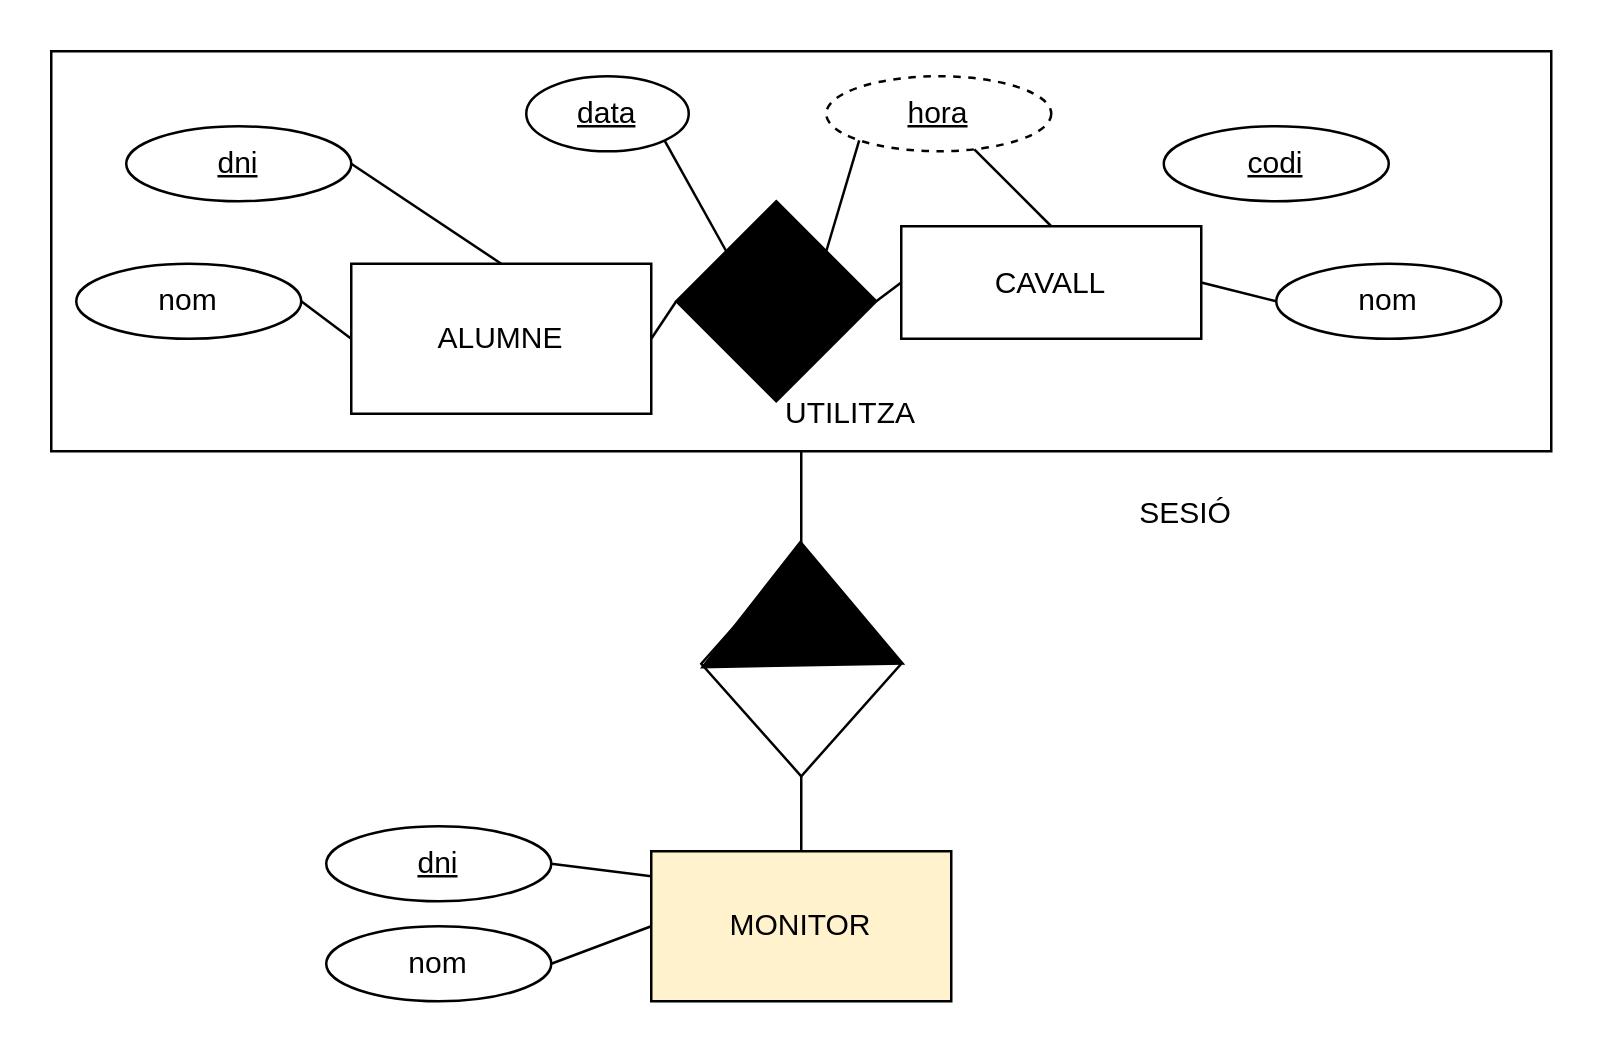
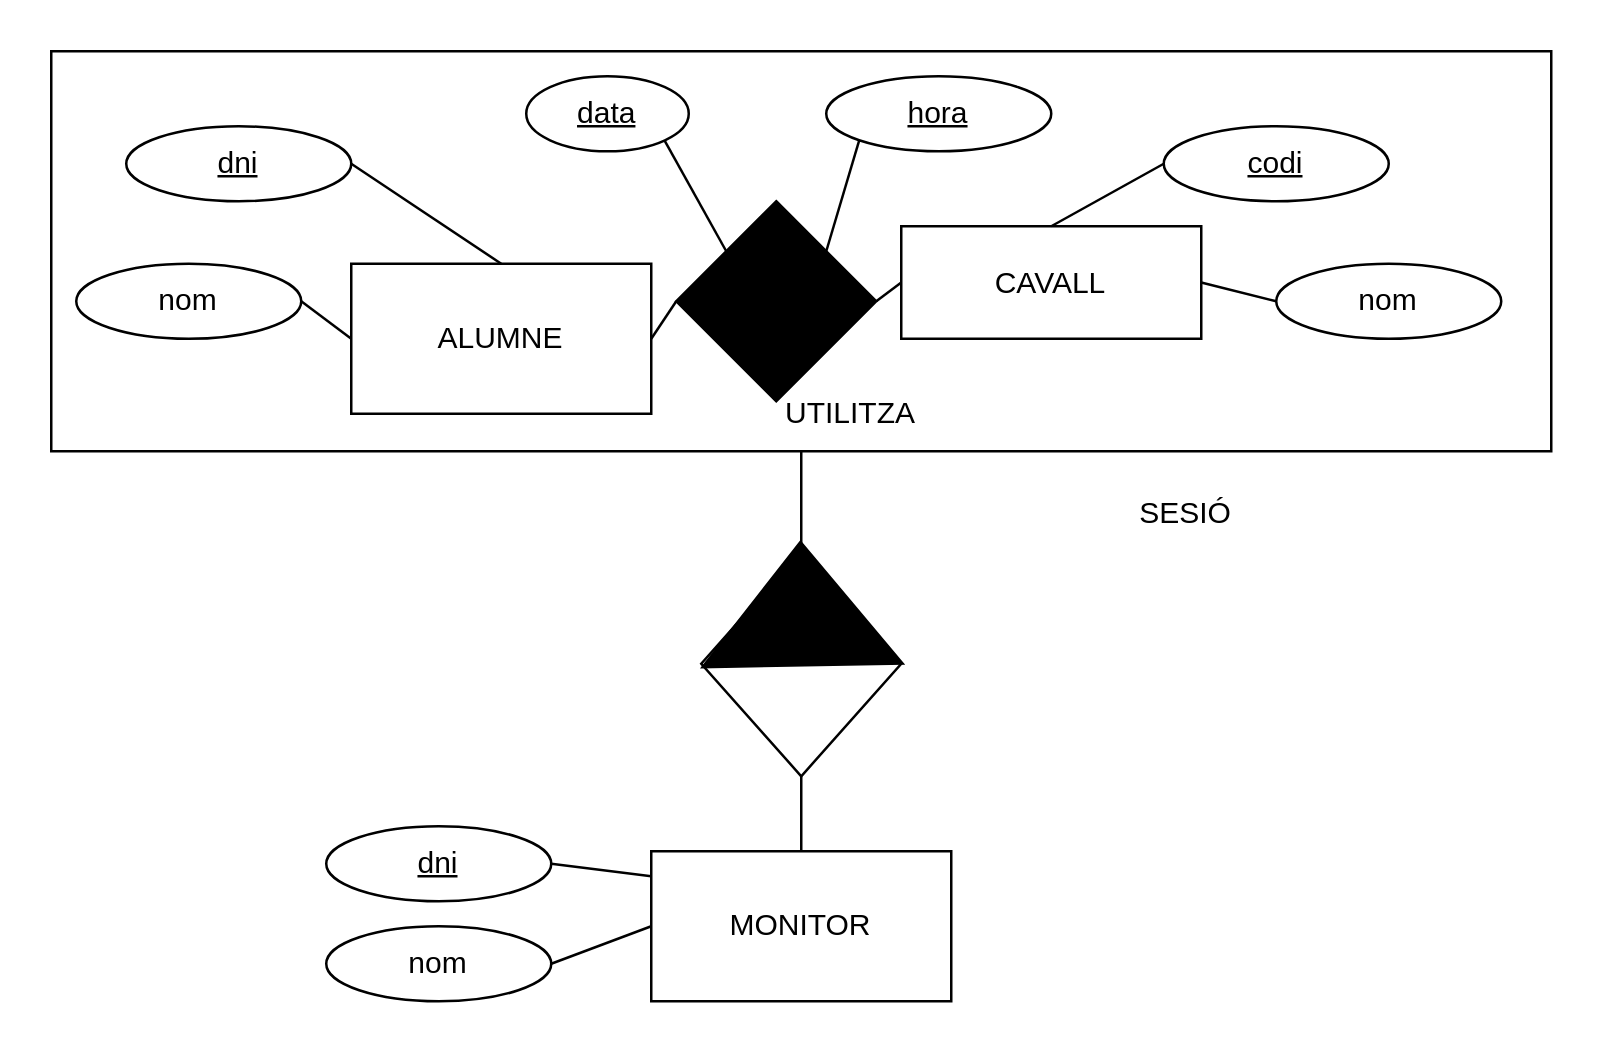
(939, 114) -> (939, 114)
(1013, 188) -> (1108, 195)
(801, 926) -> (801, 926)
